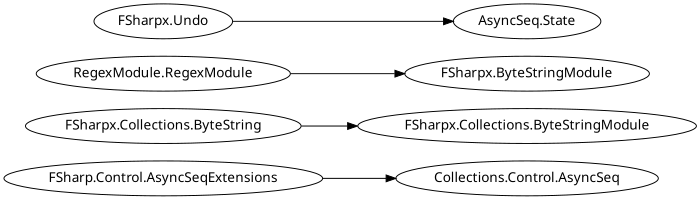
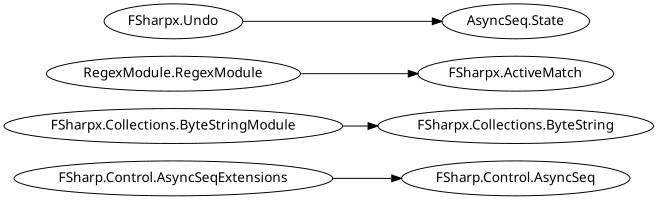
(527, 74) -> (516, 74)
(324, 126) -> (355, 126)
(527, 178) -> (516, 178)
